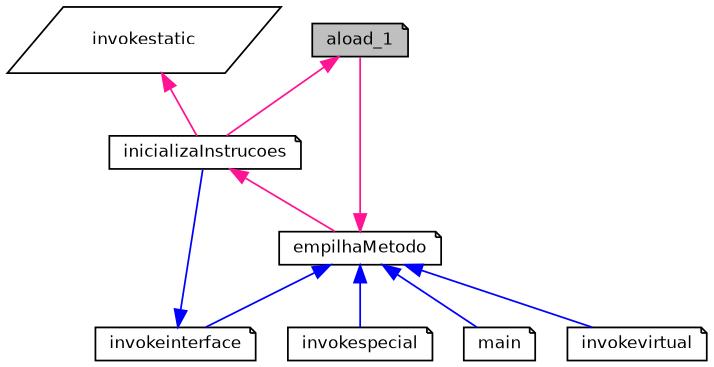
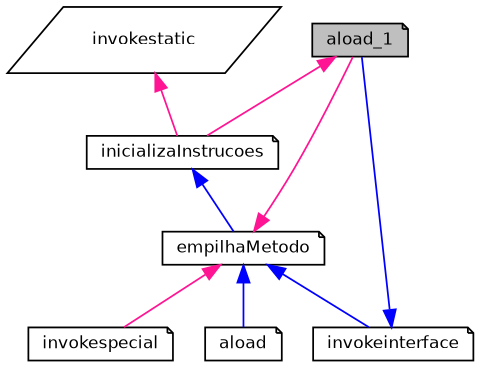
(290, 205) -> (218, 208)
(192, 240) -> (376, 183)
(360, 305) -> (165, 301)
(499, 344) -> (243, 344)
(637, 344) -> none
